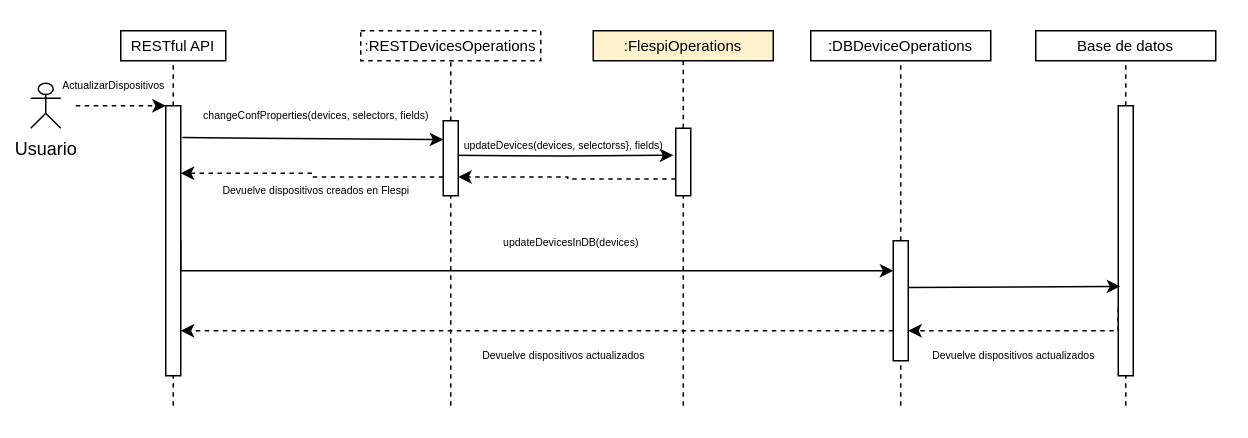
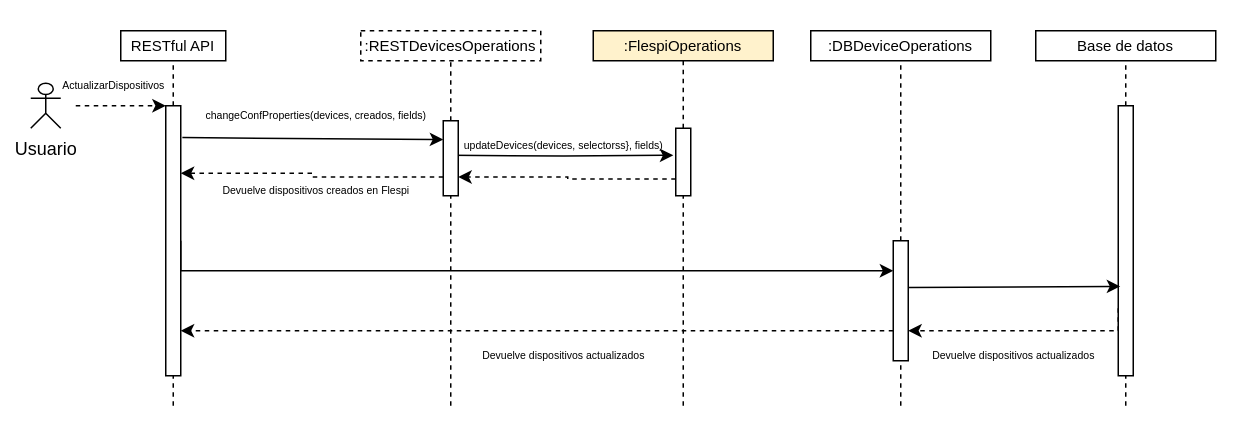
(317, 113) -> (317, 113)
(571, 241) -> none
